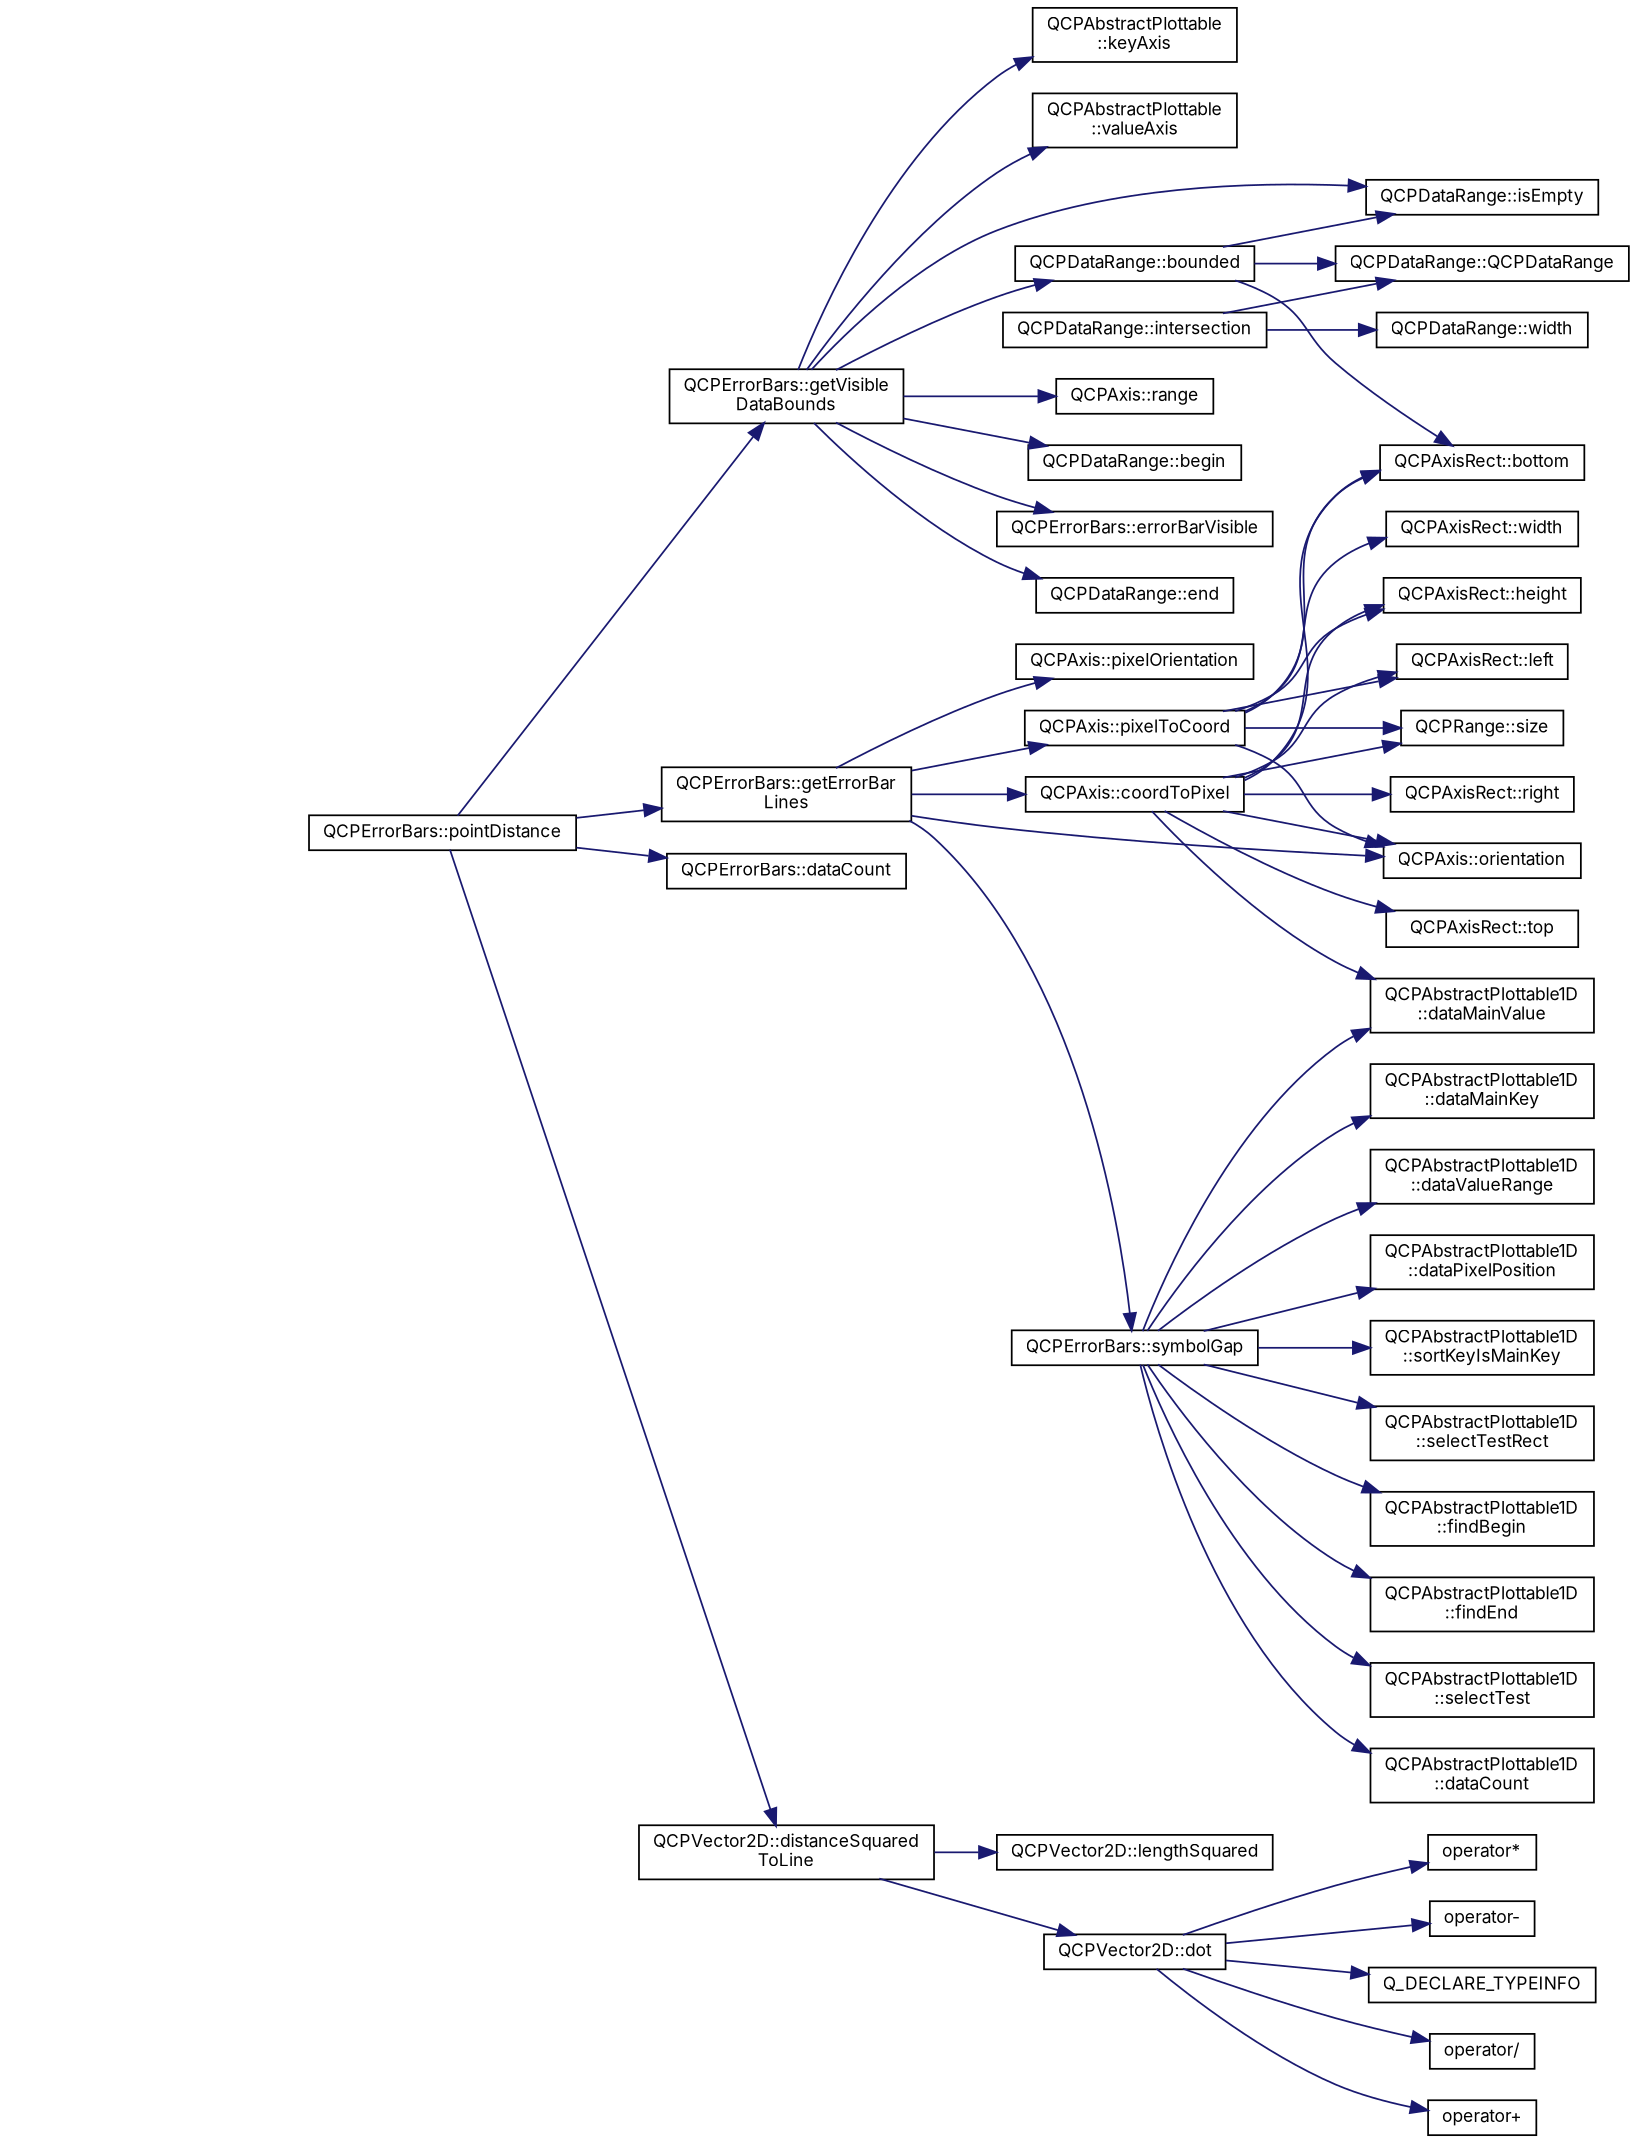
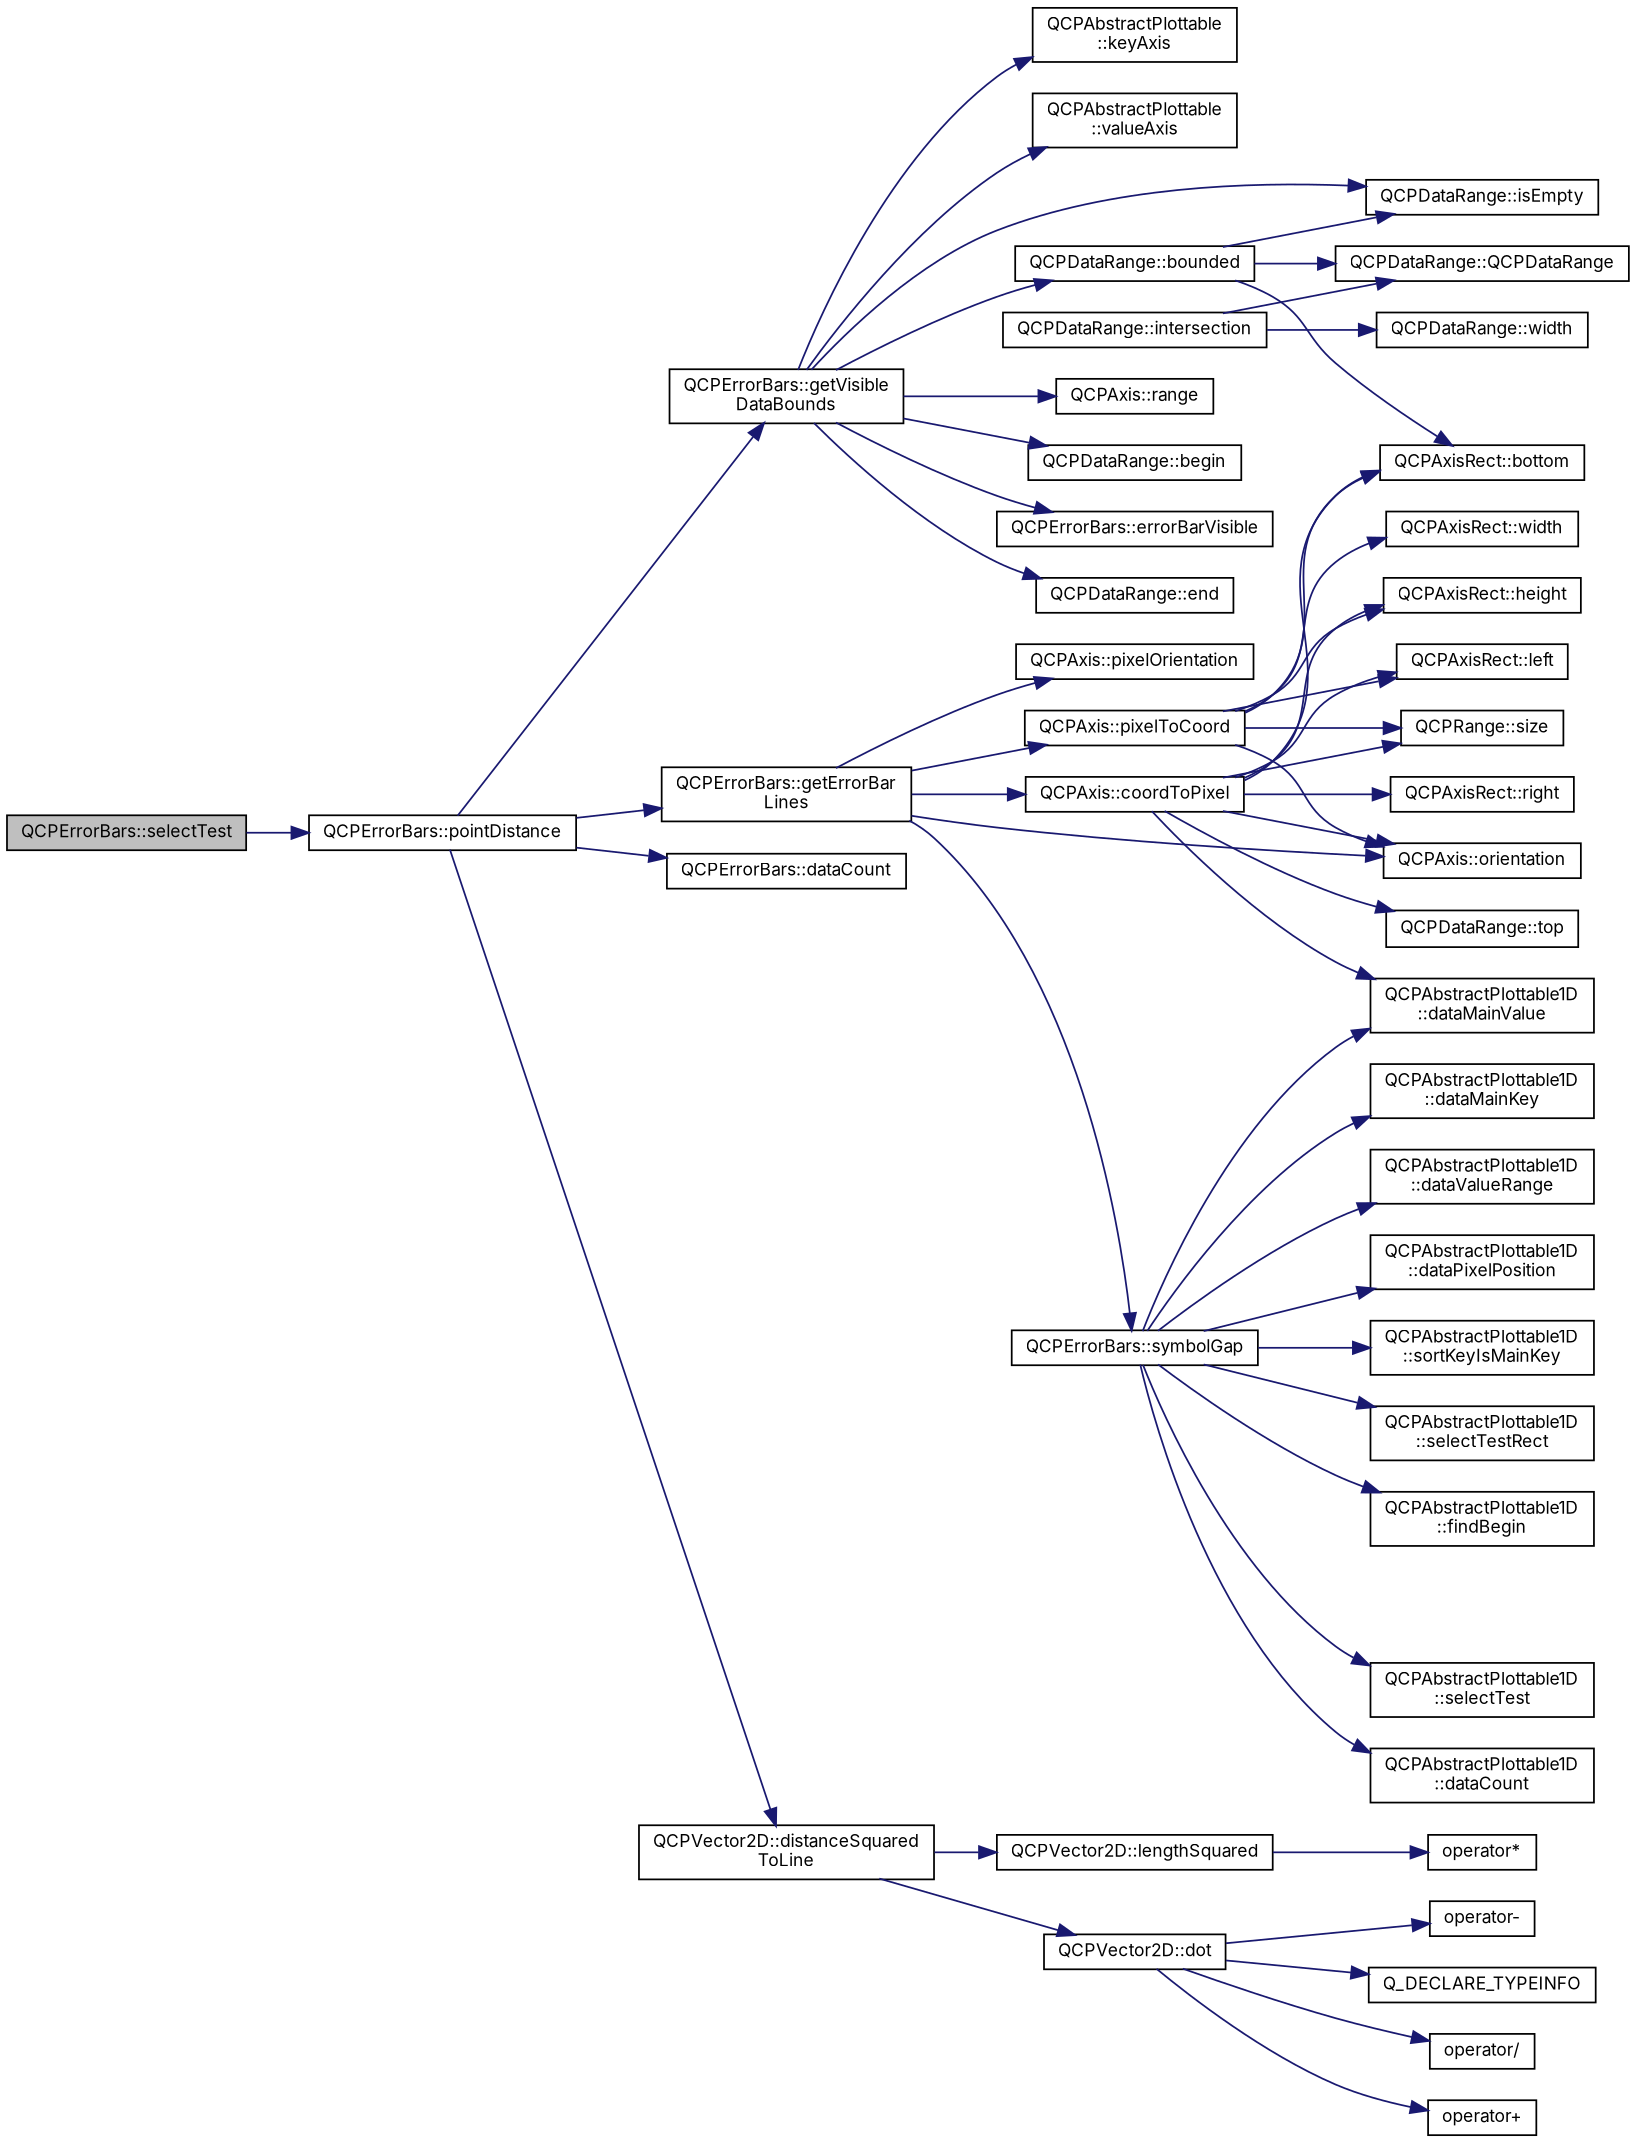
none -> (127, 833)
(1482, 929) -> (1482, 929)
(1482, 1604) -> none
(1295, 1897) -> (1342, 1852)
